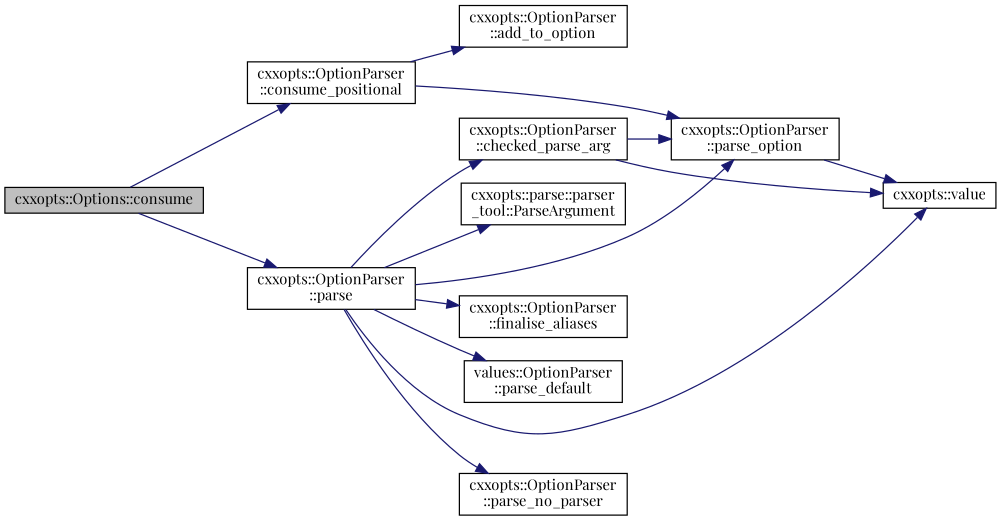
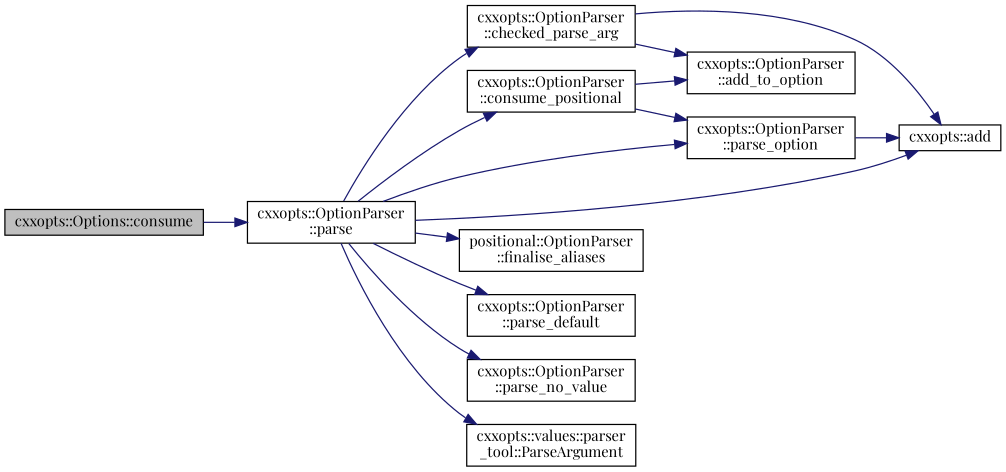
(643, 139) -> (655, 48)
(204, 148) -> (419, 156)
(940, 195) -> (950, 138)
(543, 204) -> (551, 445)
(543, 317) -> (551, 251)
(543, 382) -> (551, 315)
(543, 494) -> (551, 380)
